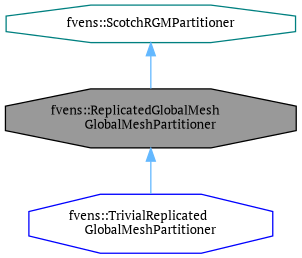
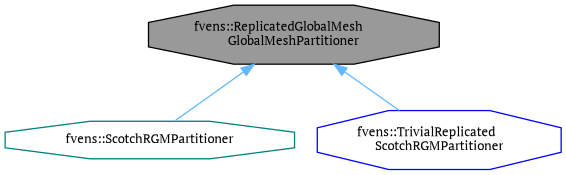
(151, 72) -> (209, 96)
(151, 224) -> (439, 140)
